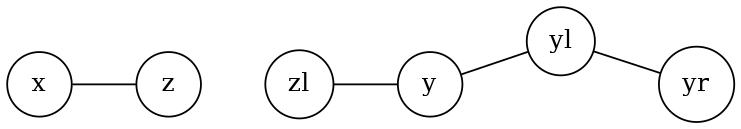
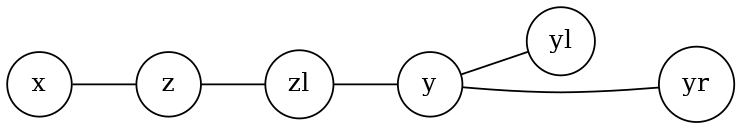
(627, 62) -> (561, 92)
none -> (233, 84)
